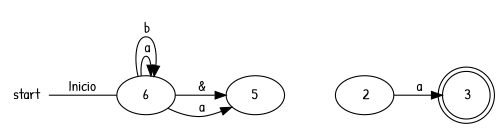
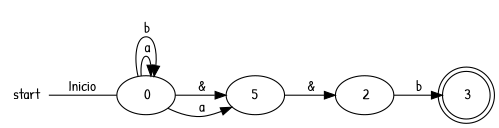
(418, 87) -> (418, 87)
(146, 95) -> (146, 95)
none -> (304, 95)
